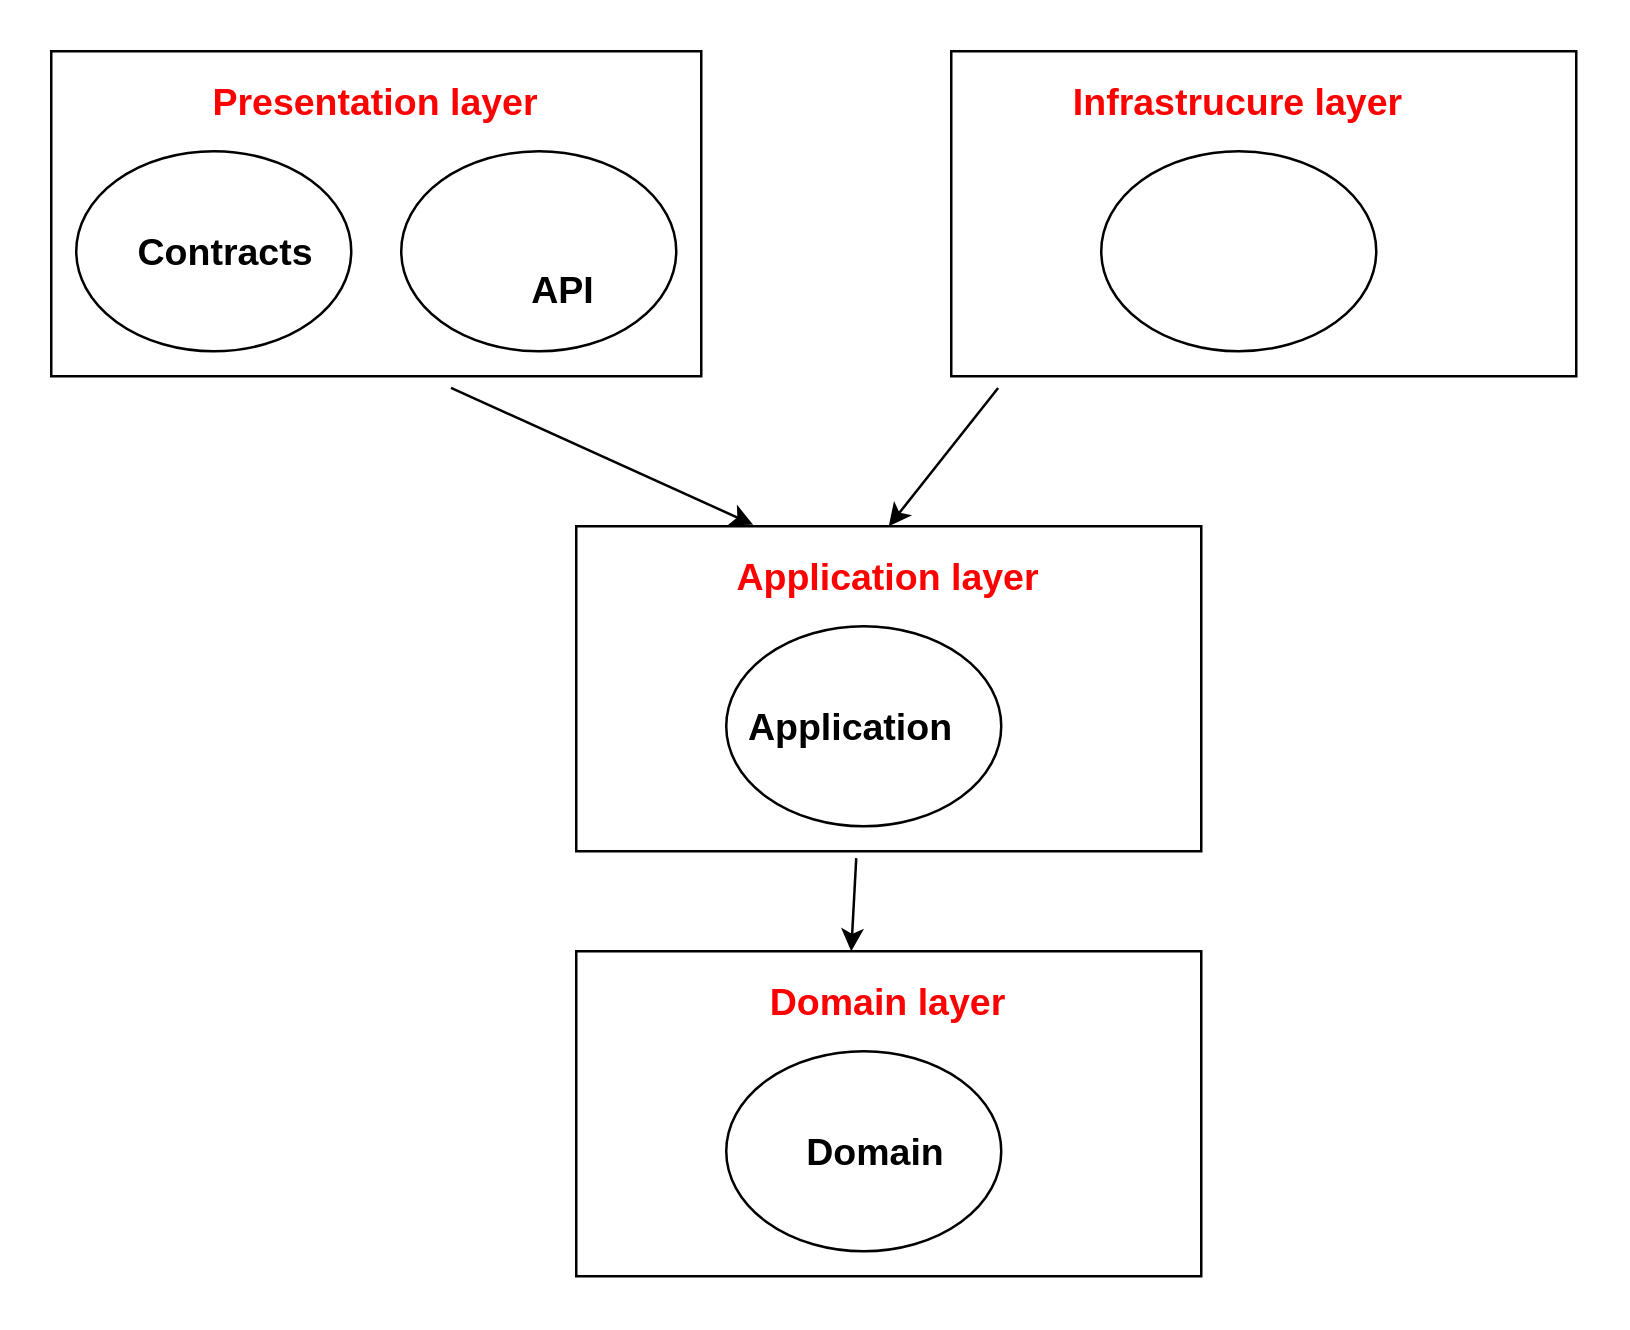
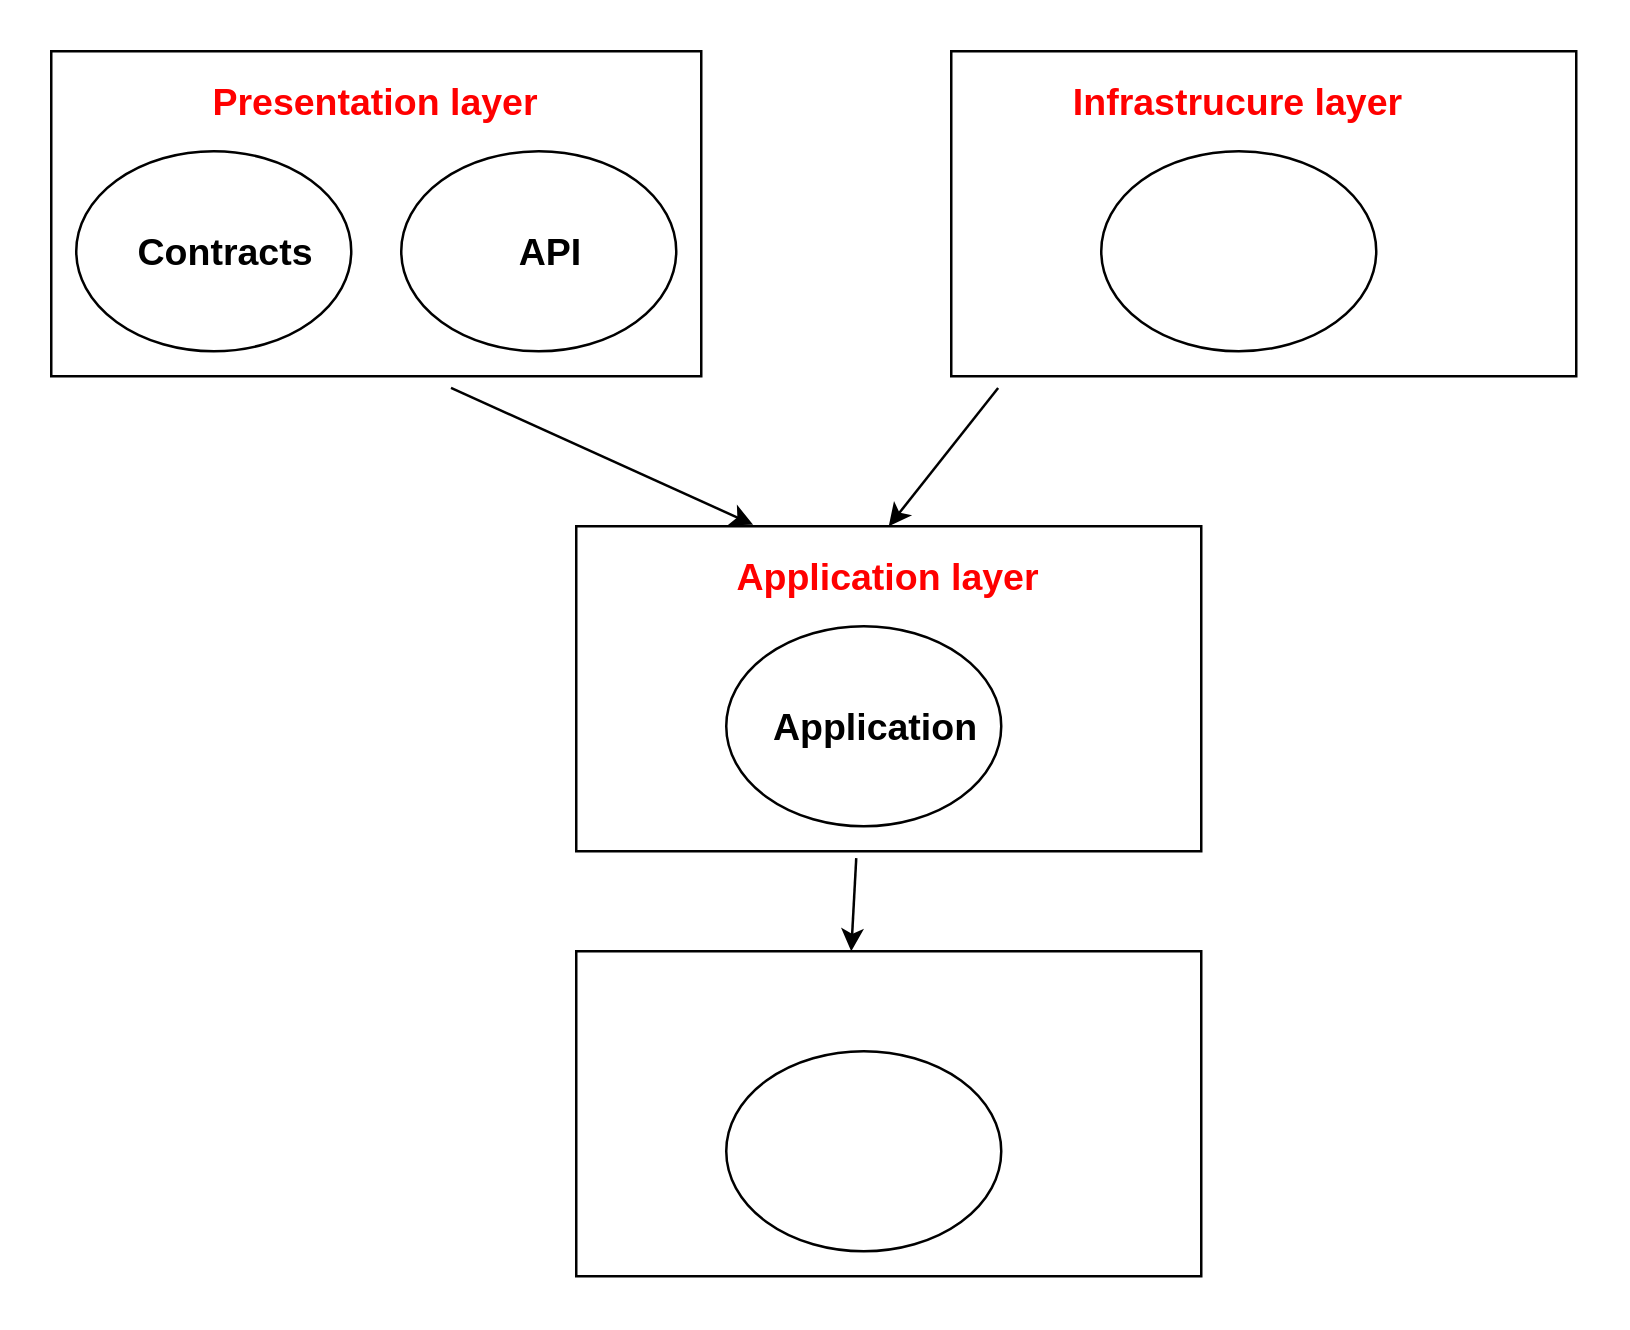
(564, 289) -> (551, 251)
(851, 726) -> (876, 726)
(889, 1001) -> none
(876, 1151) -> none
